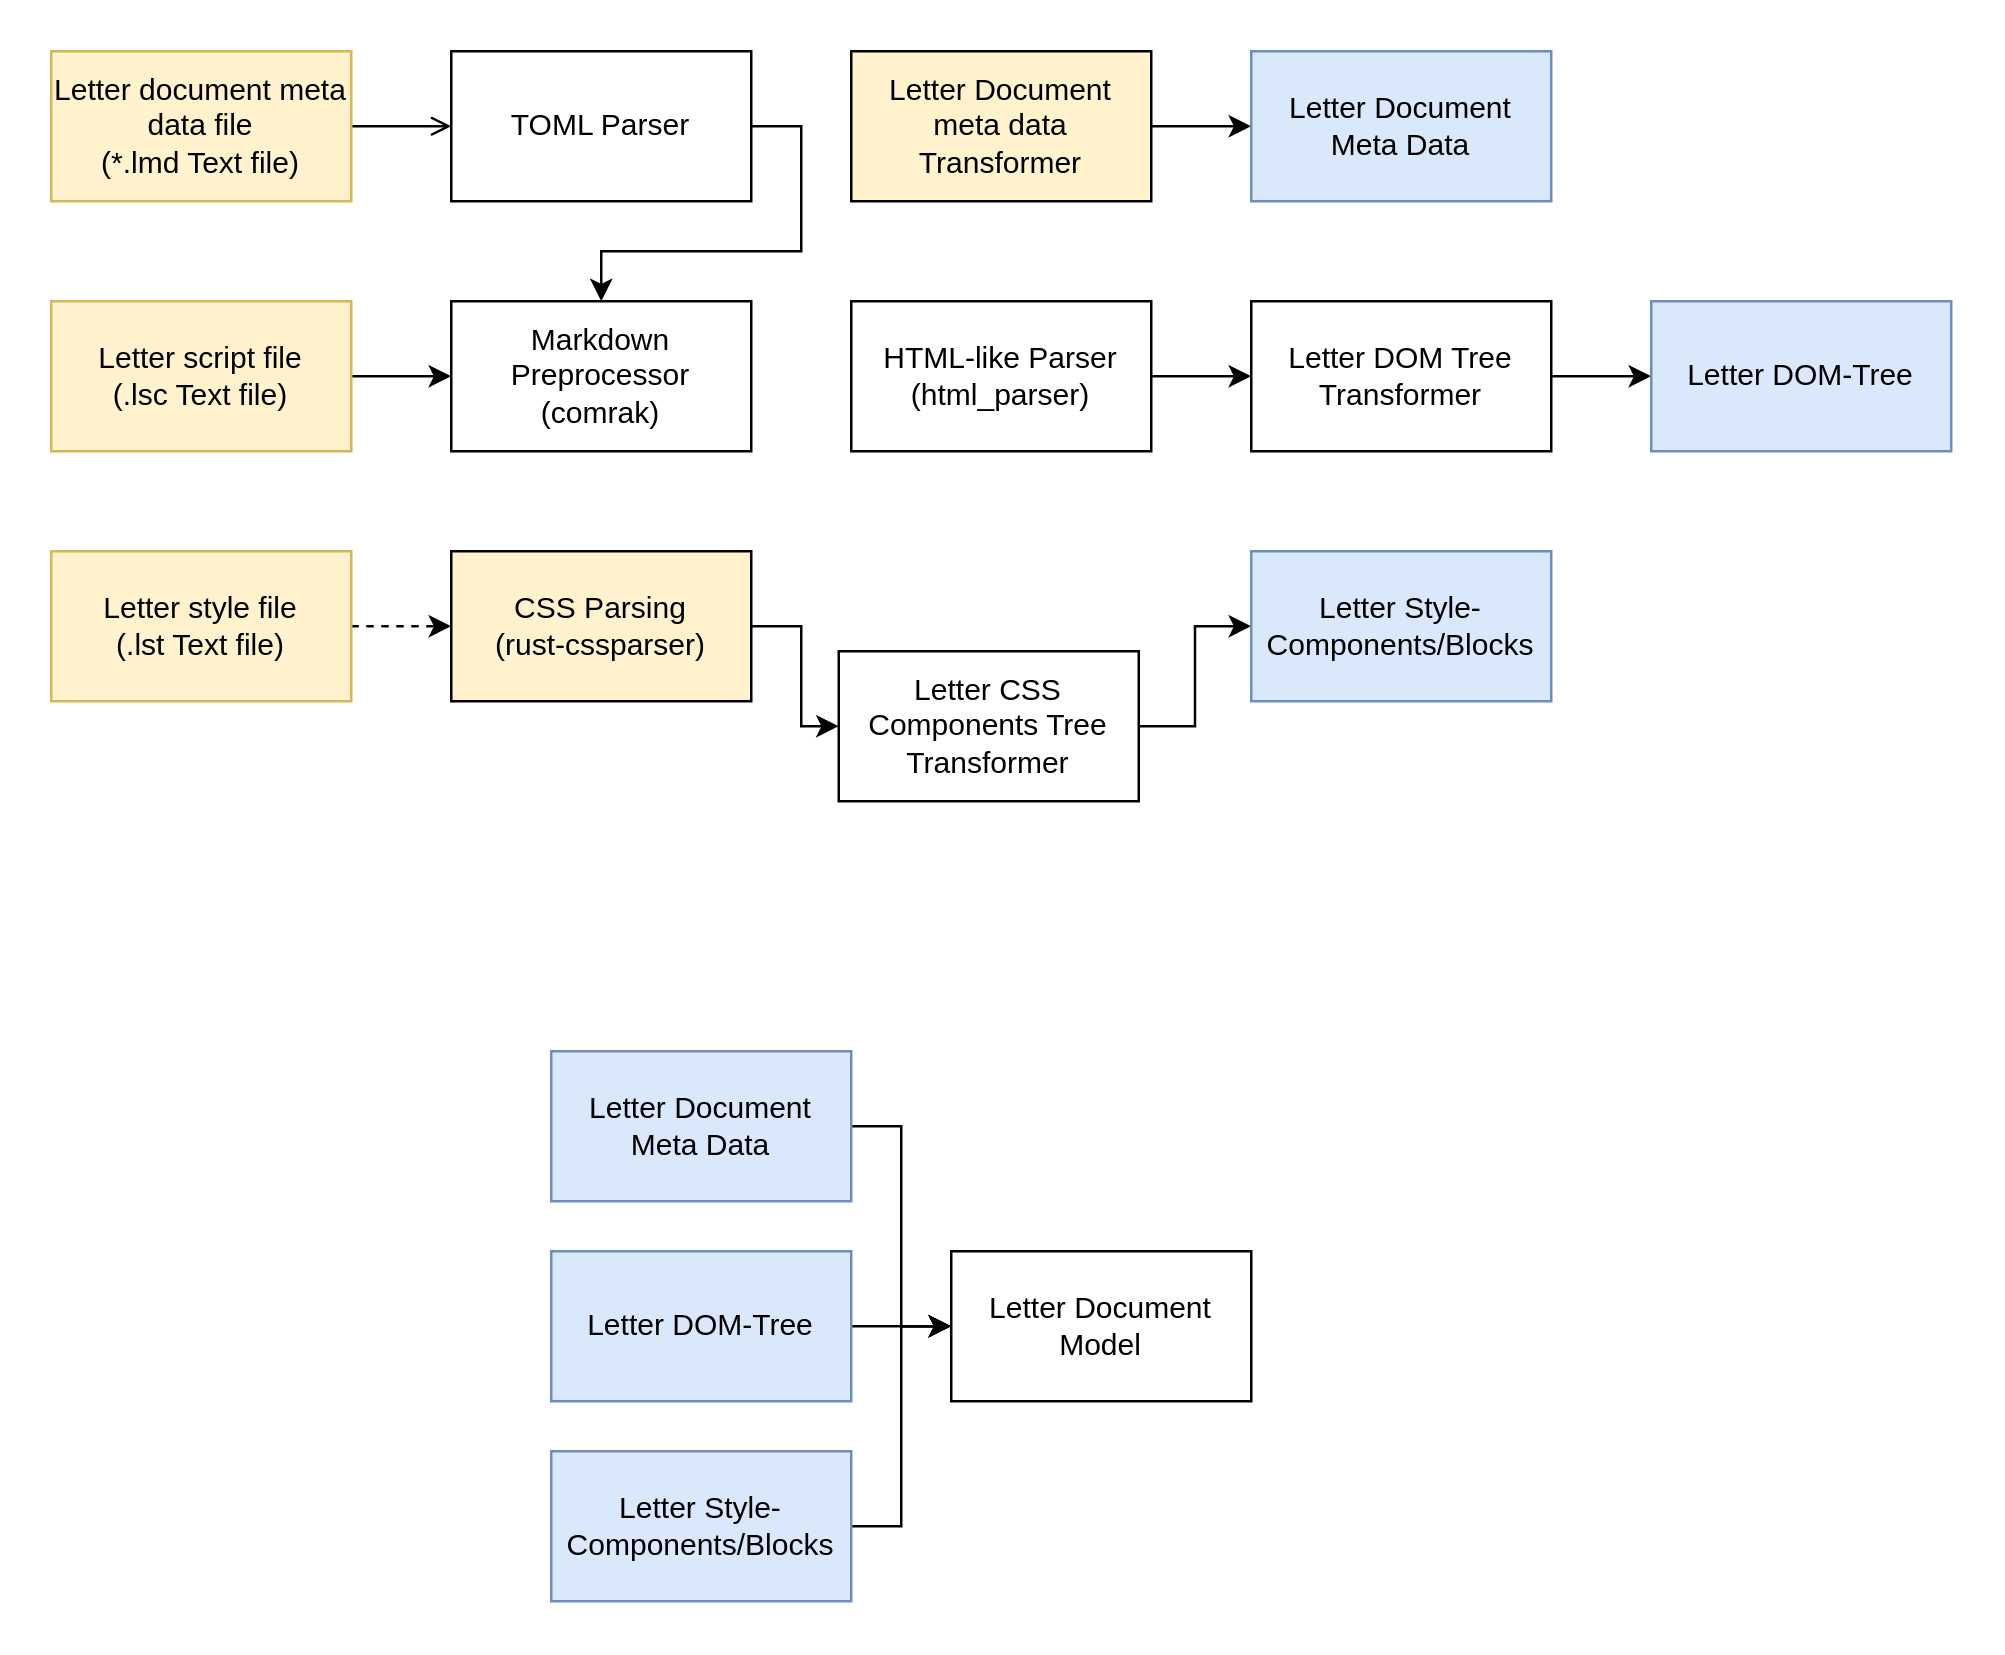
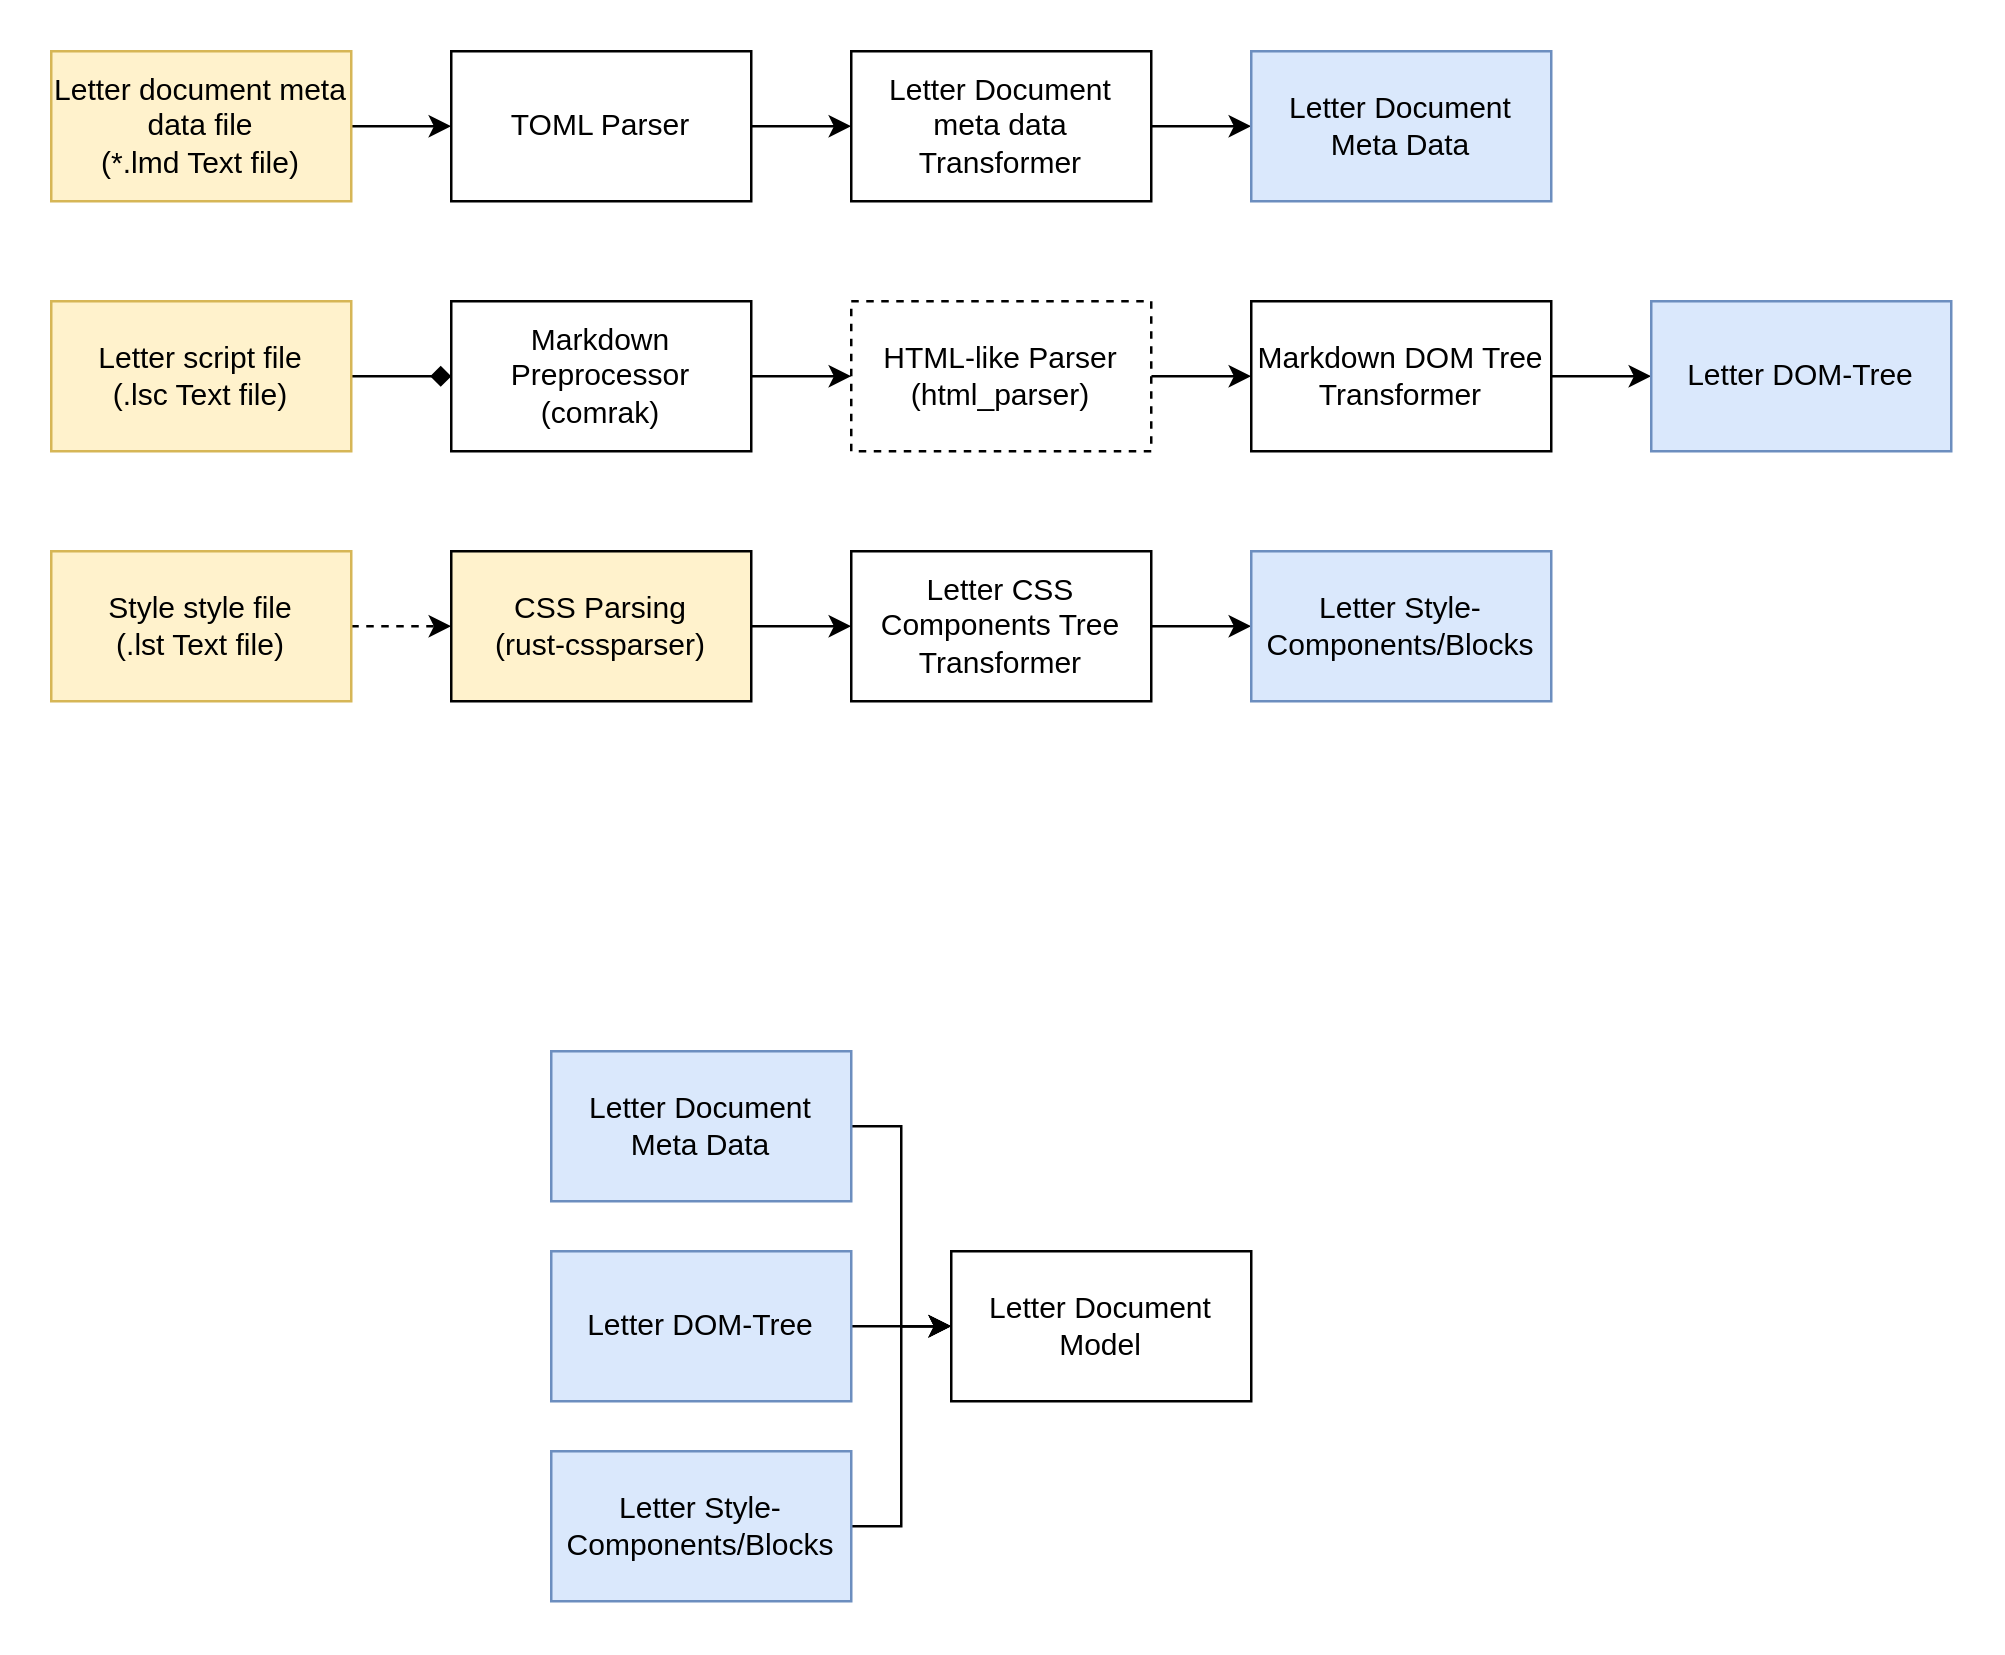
(437, 126) -> (433, 126)
(1001, 126) -> (1001, 126)
(748, 251) -> (816, 126)
(432, 376) -> (431, 376)
none -> (793, 376)
(1001, 376) -> (1001, 376)
(1401, 376) -> (1401, 376)
(201, 626) -> (201, 626)
(989, 726) -> (1001, 626)
